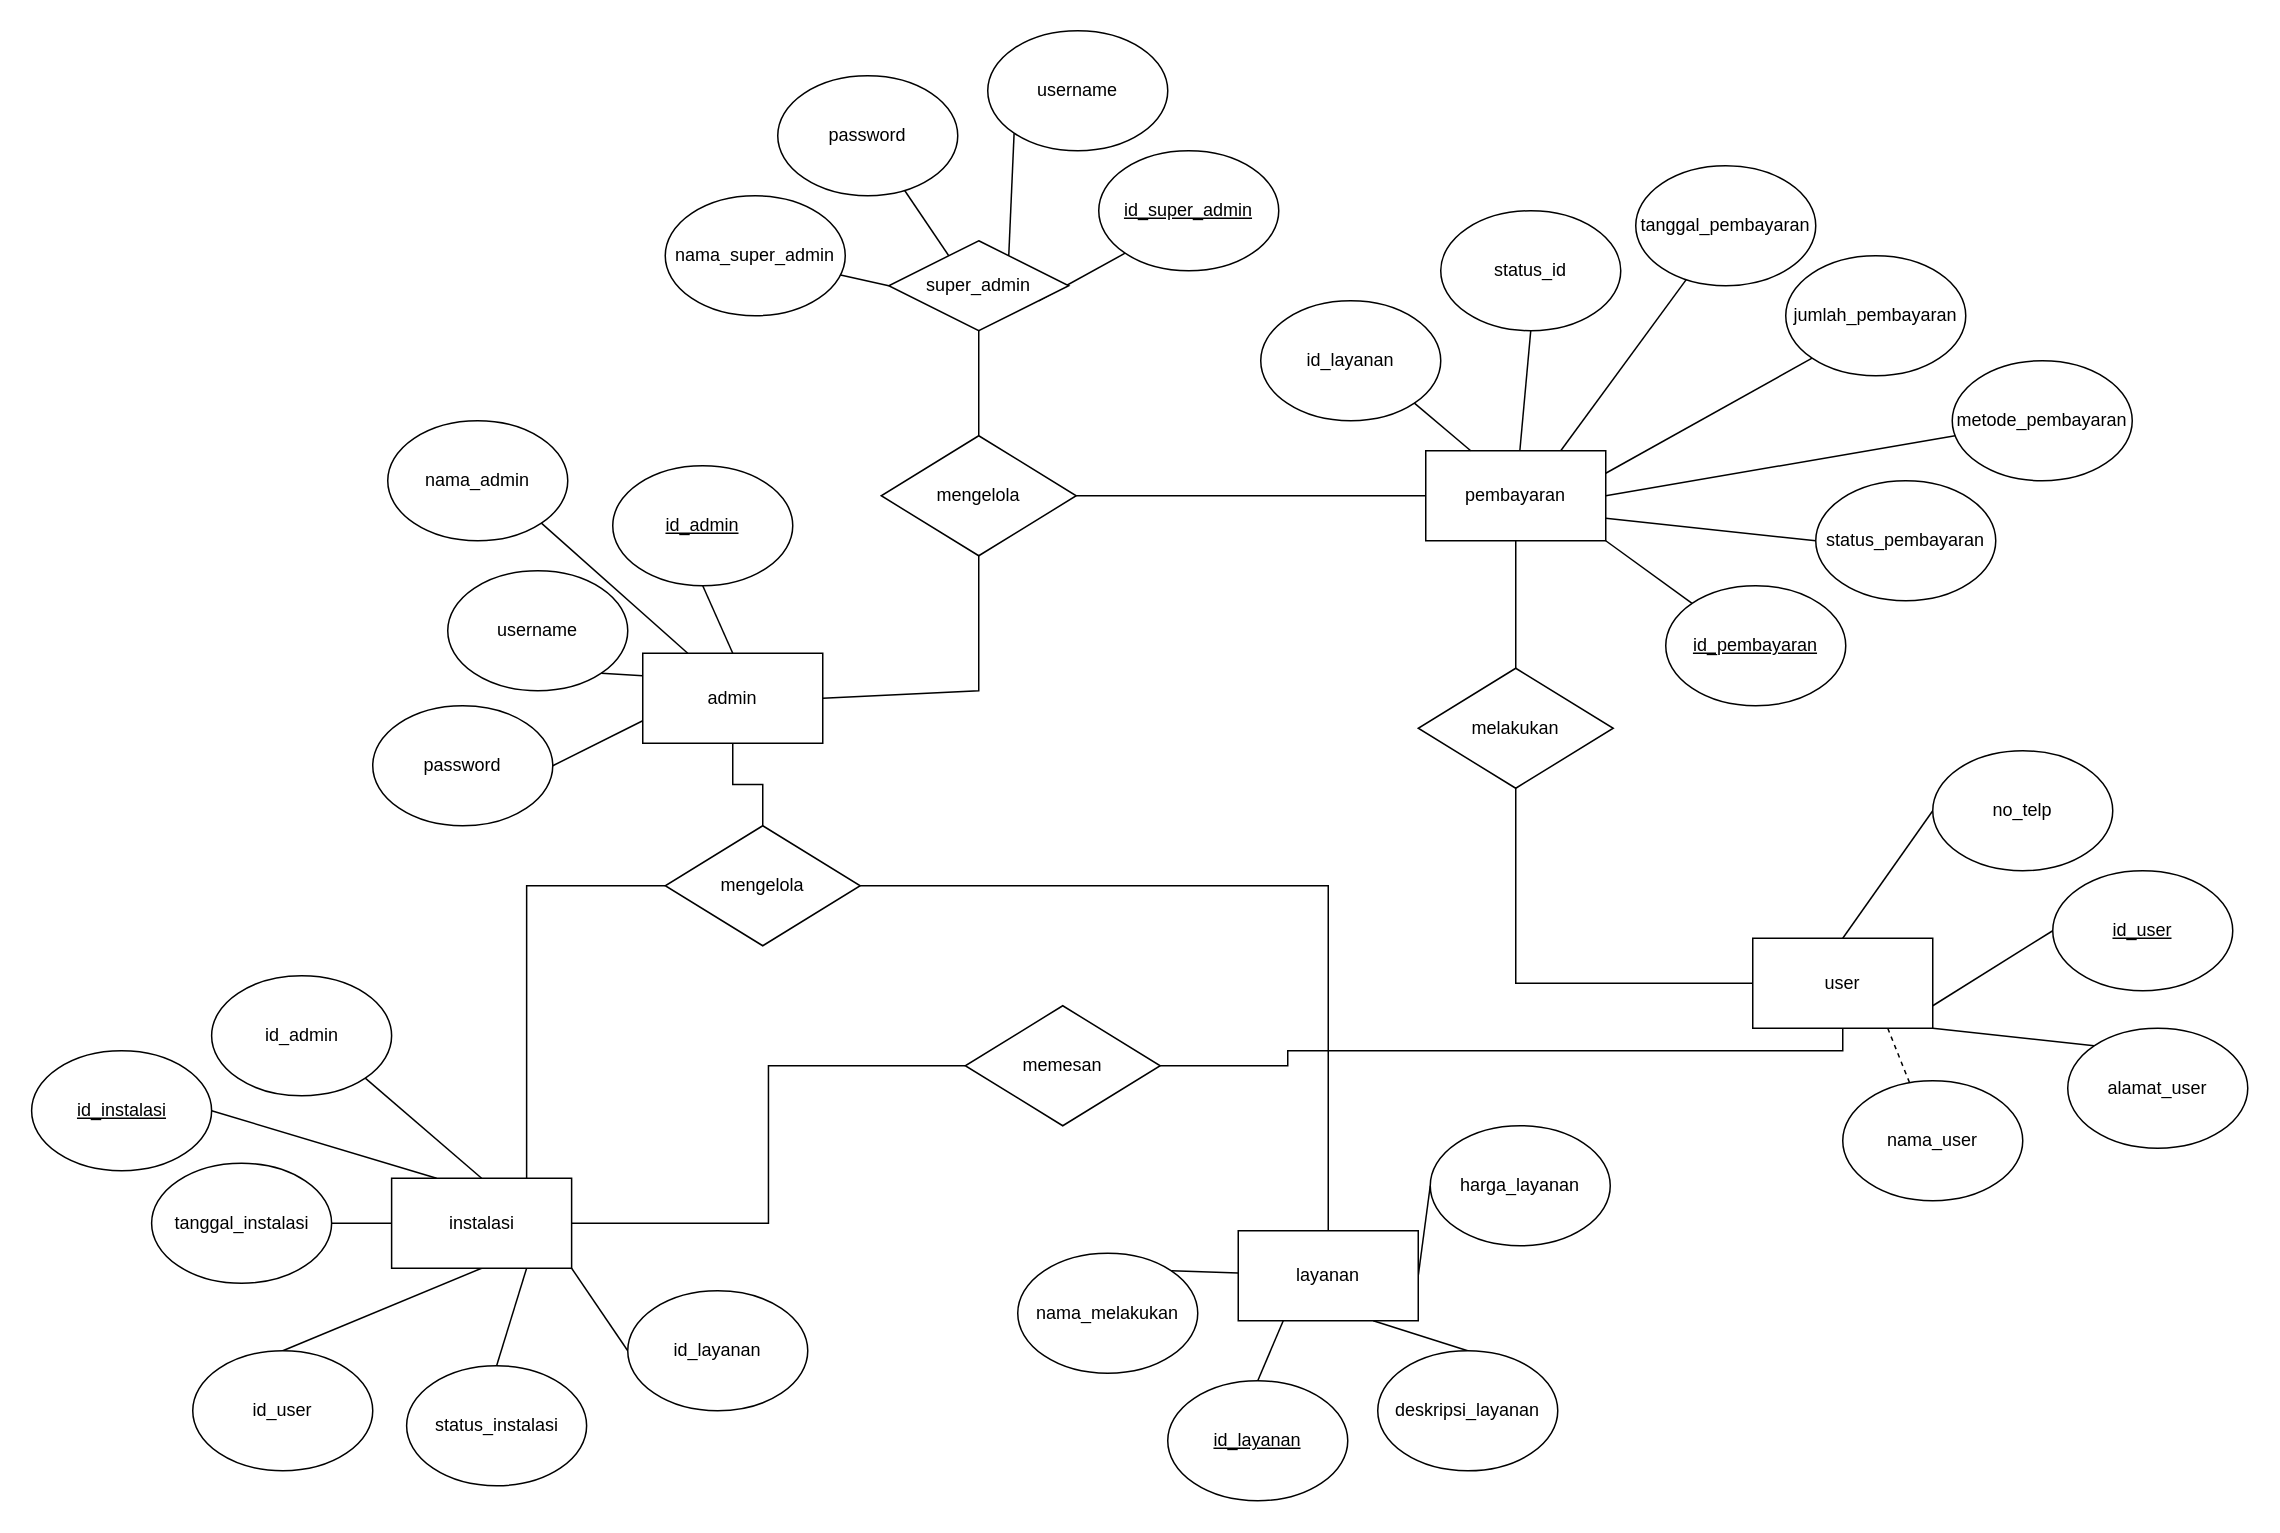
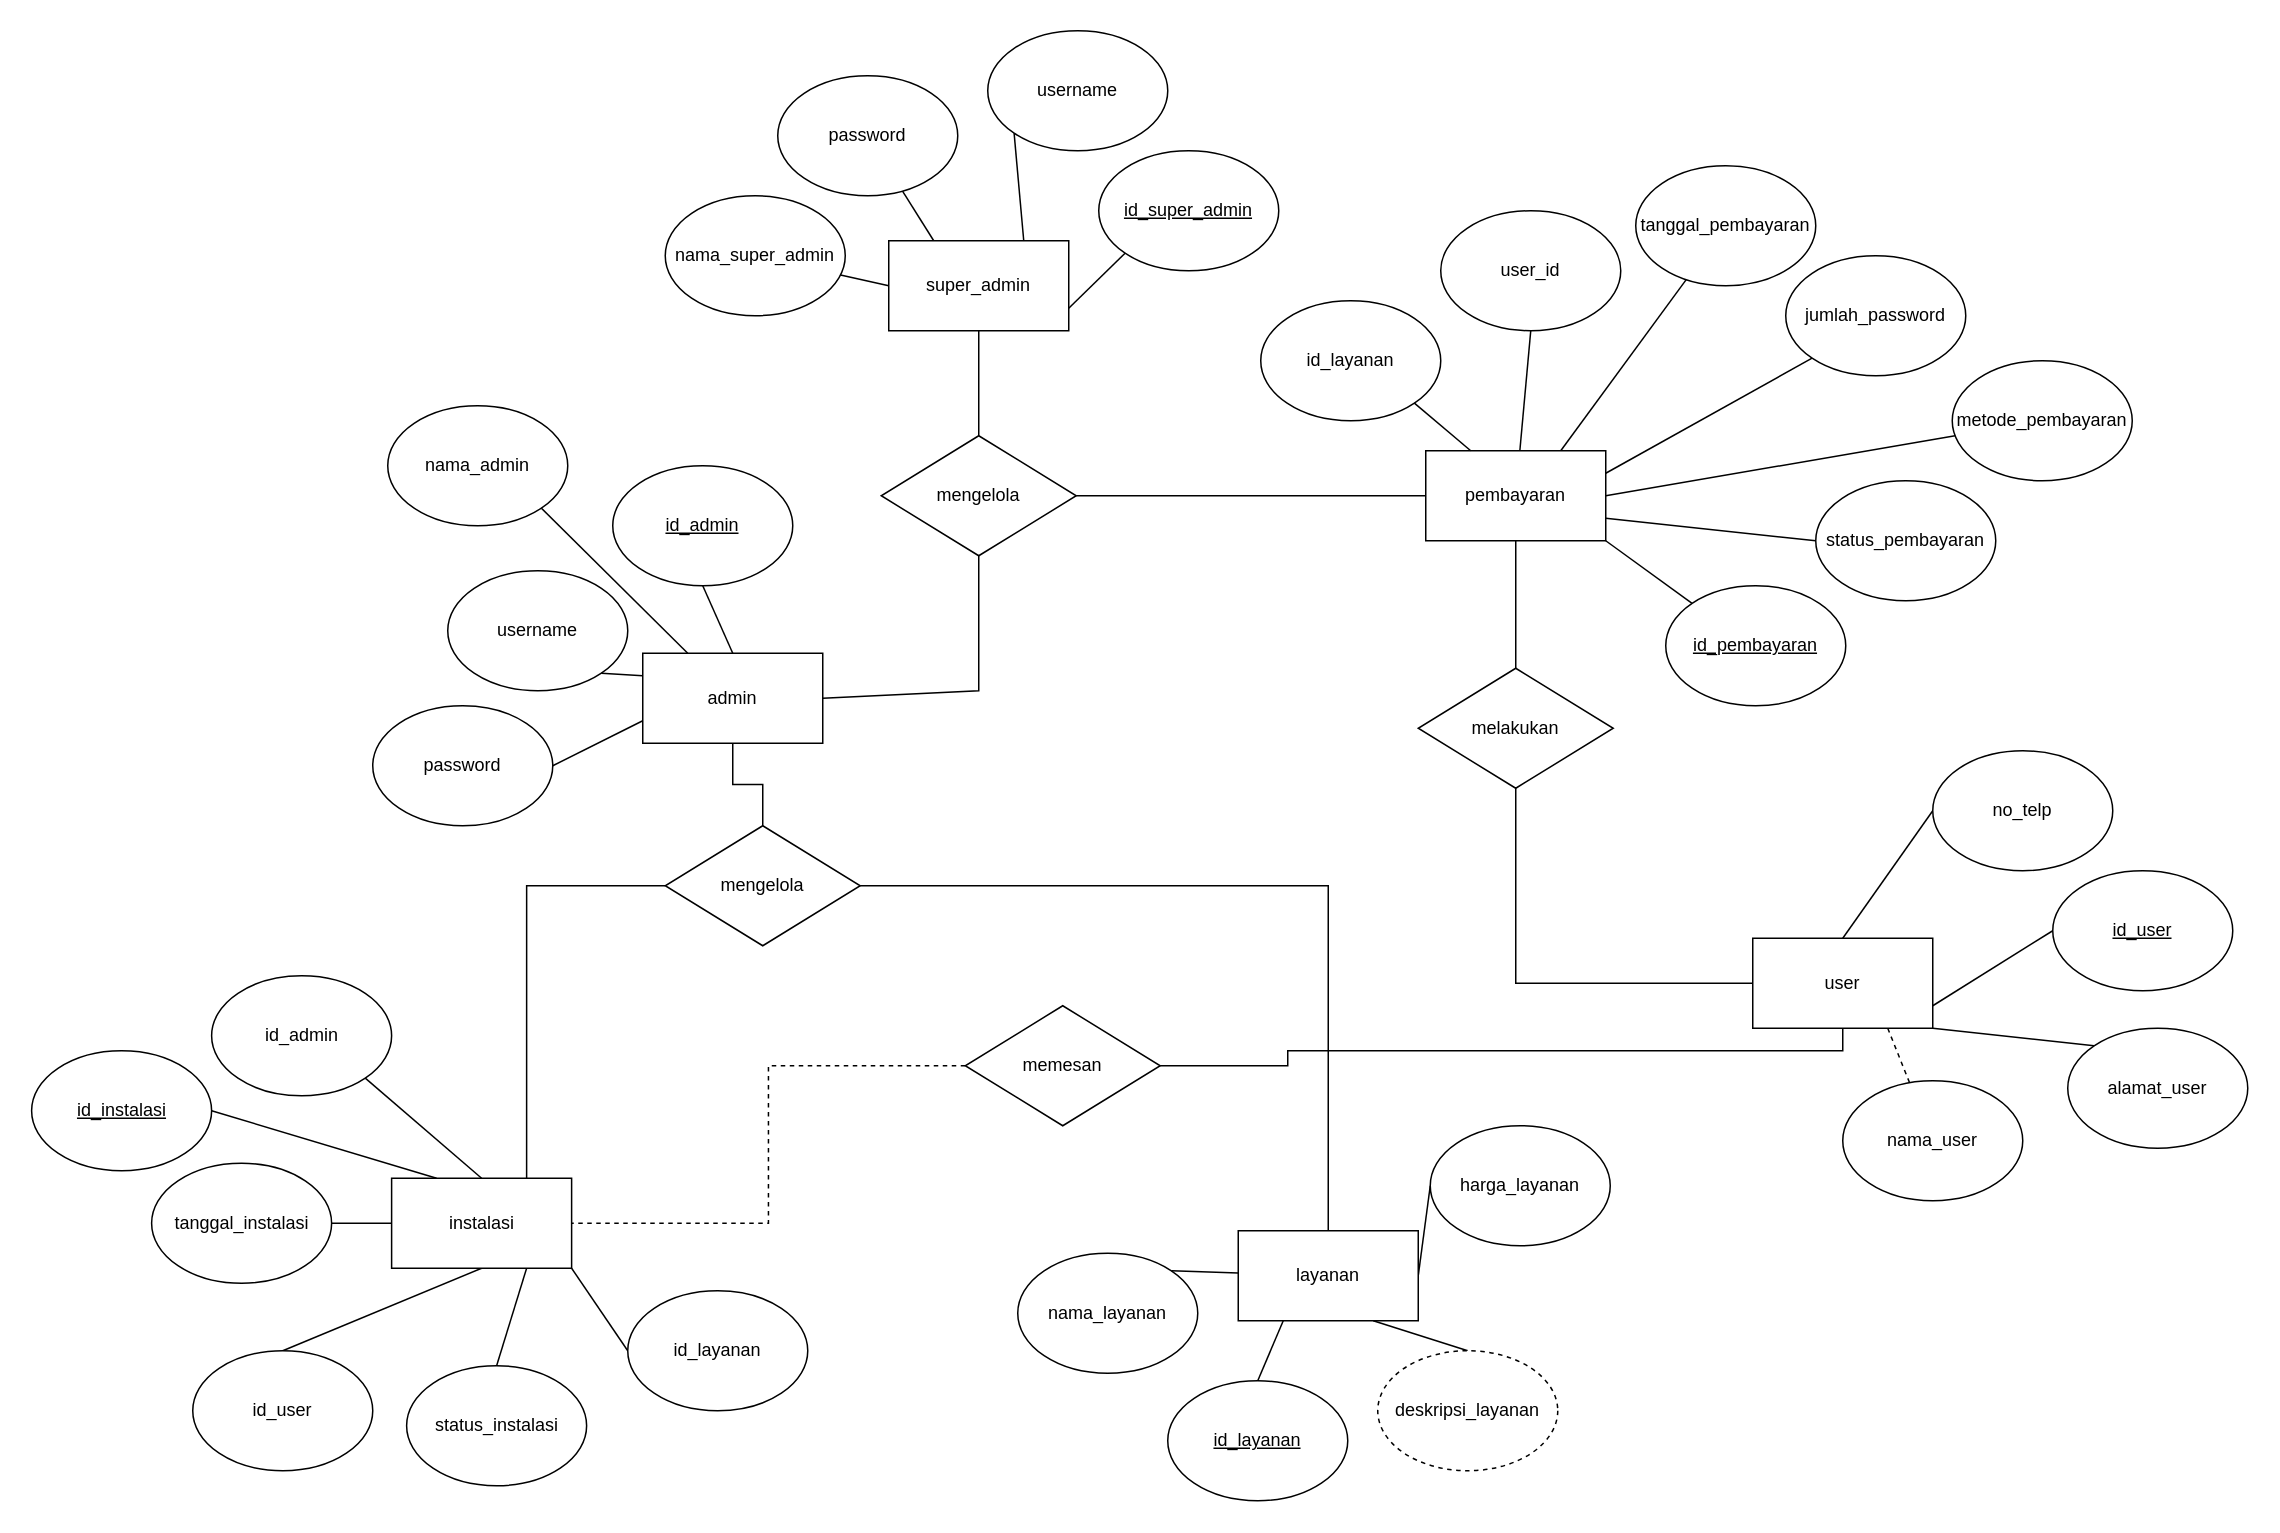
(1531, 271) -> (1531, 271)
(979, 286) -> (979, 286)
(1876, 316) -> (1876, 316)
(478, 481) -> (478, 466)
(768, 1146) -> (768, 1146)
(1108, 1313) -> (1108, 1313)
(1468, 1411) -> (1468, 1411)
